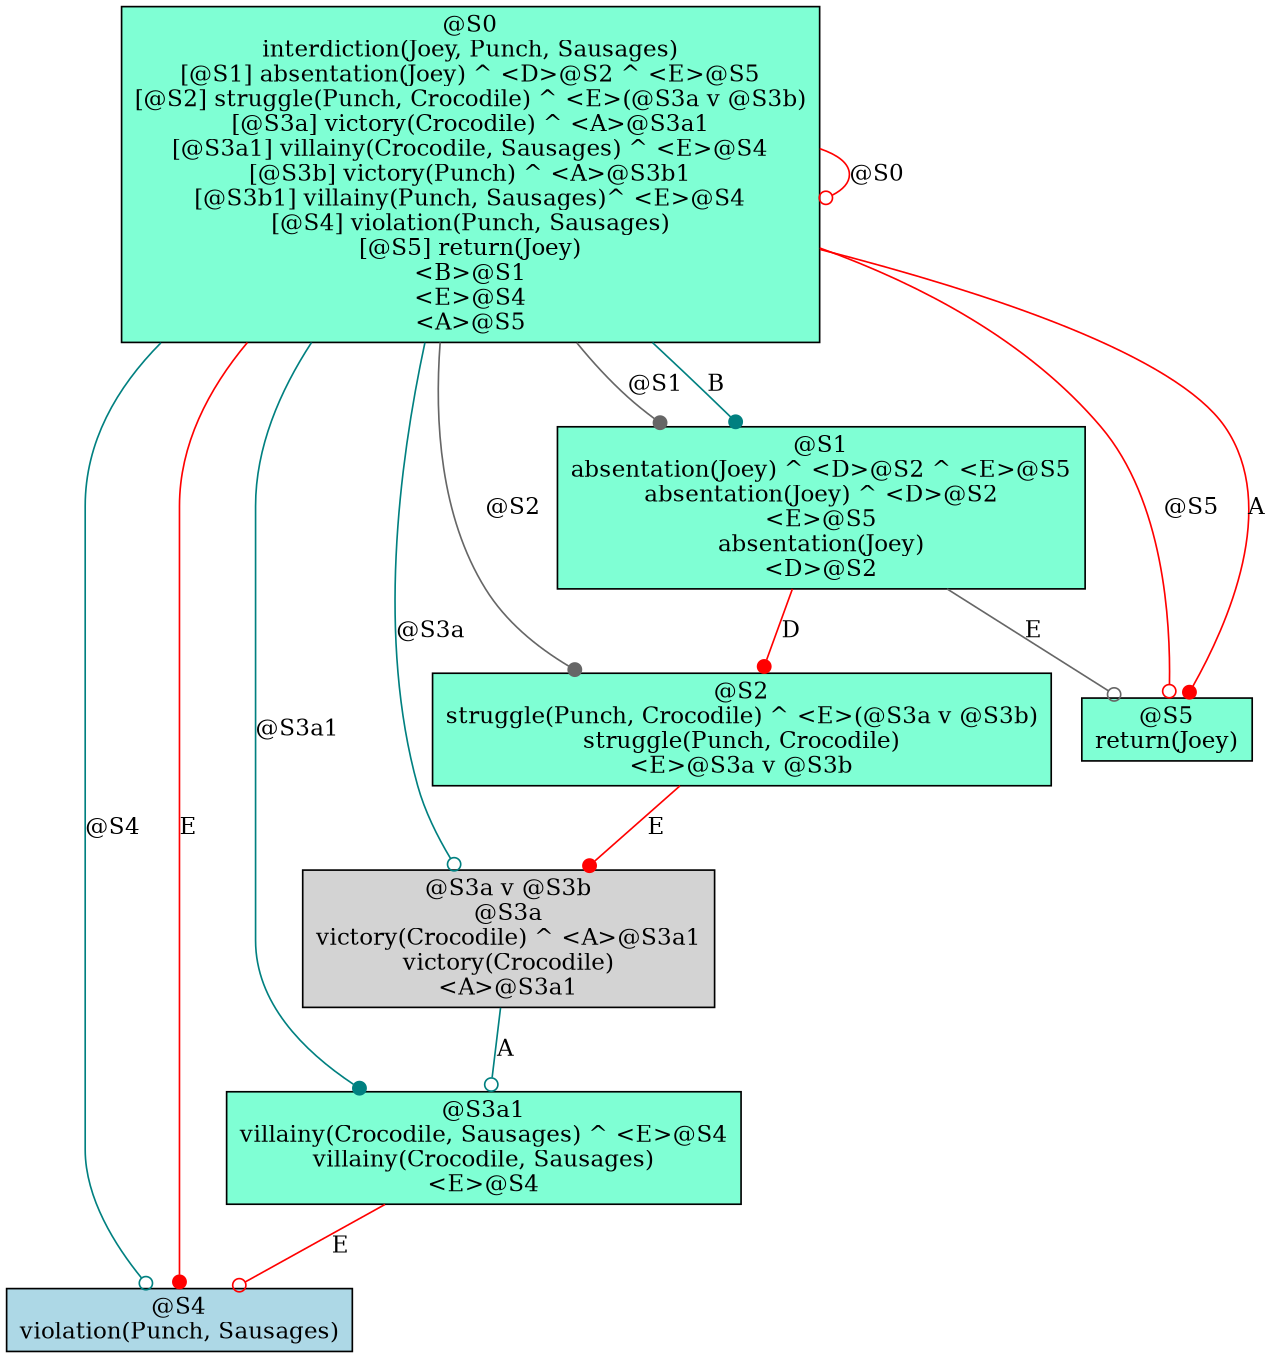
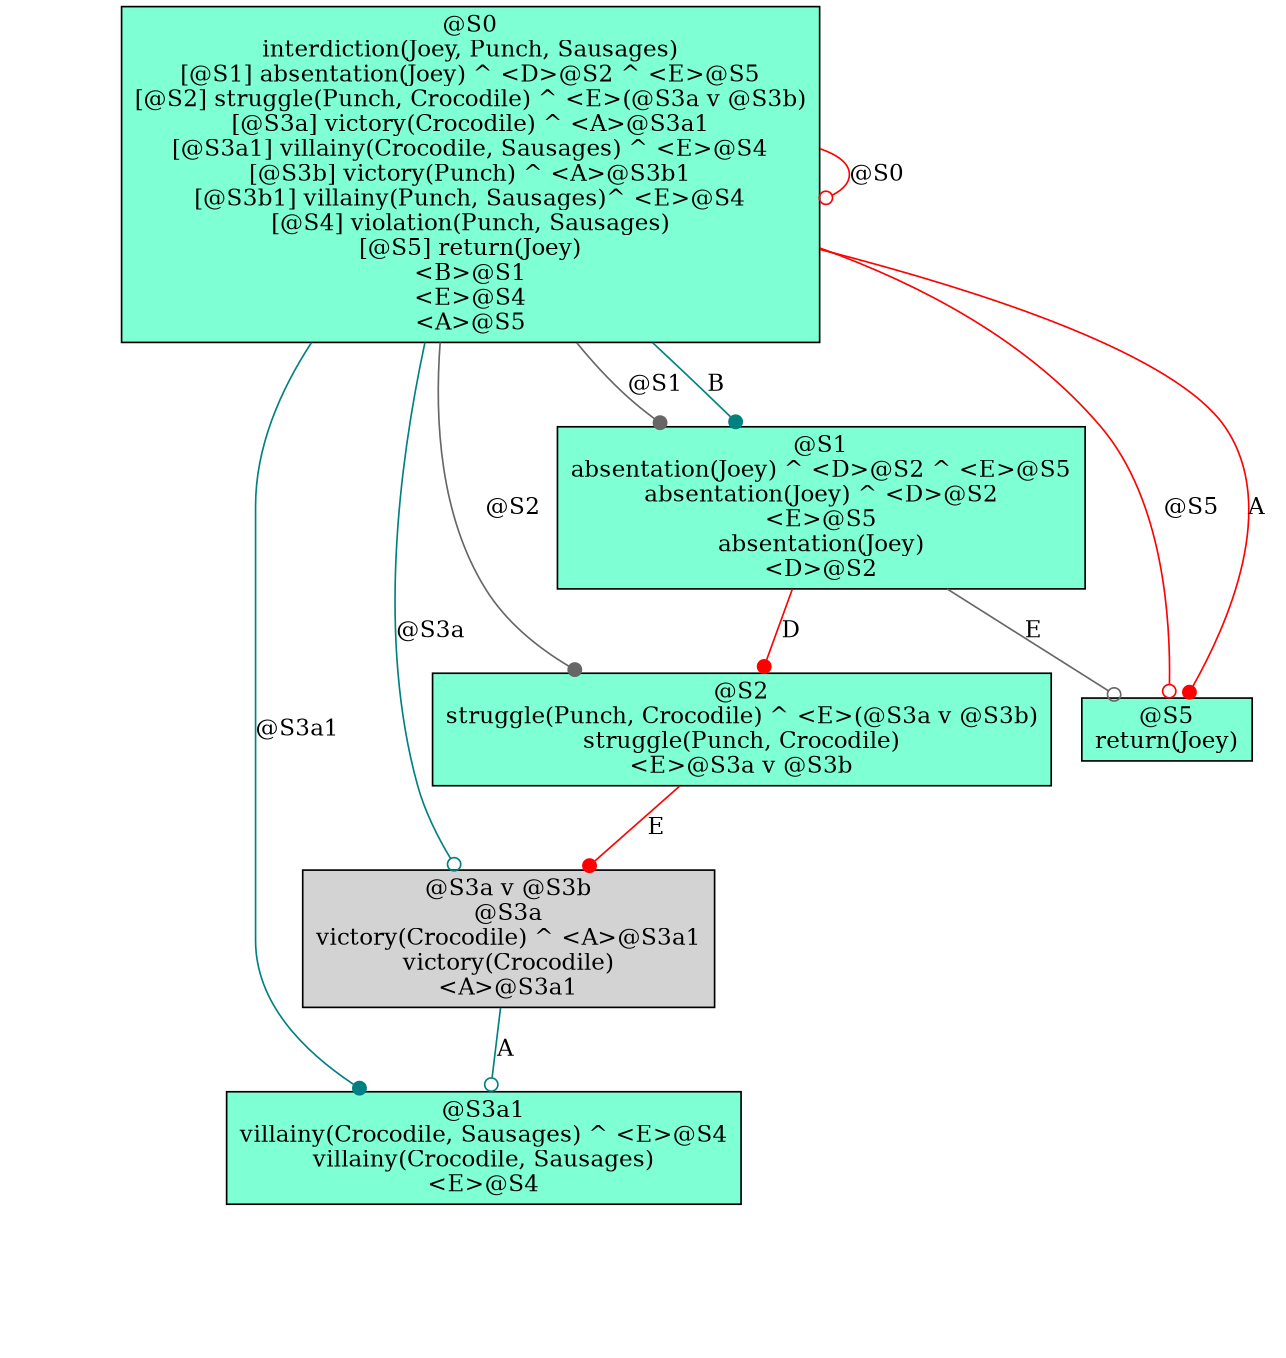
(179, 1320) -> none
